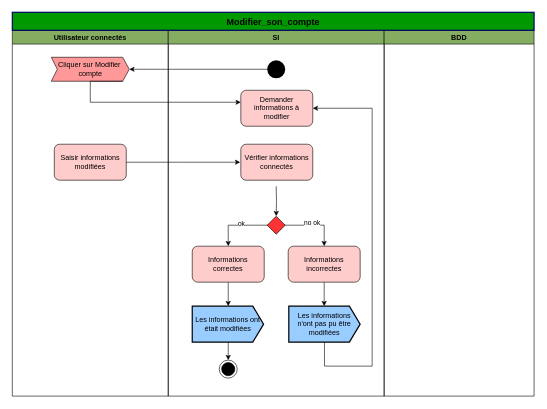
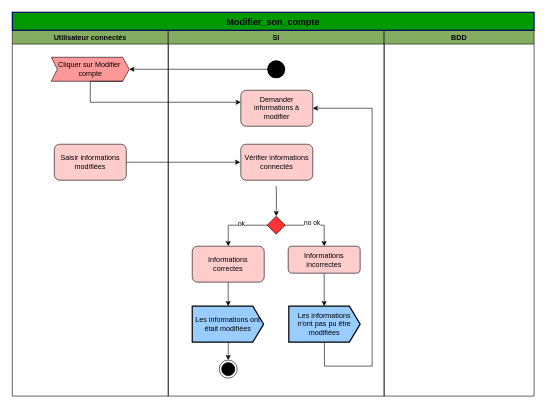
(324, 264) -> (324, 260)
